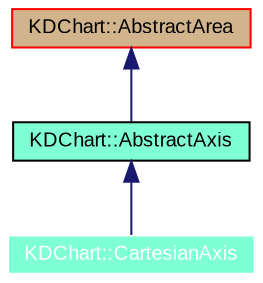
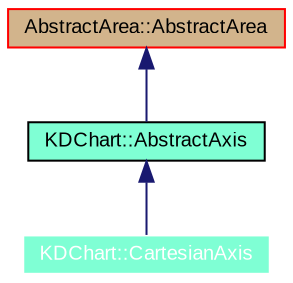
(131, 28) -> (147, 28)
